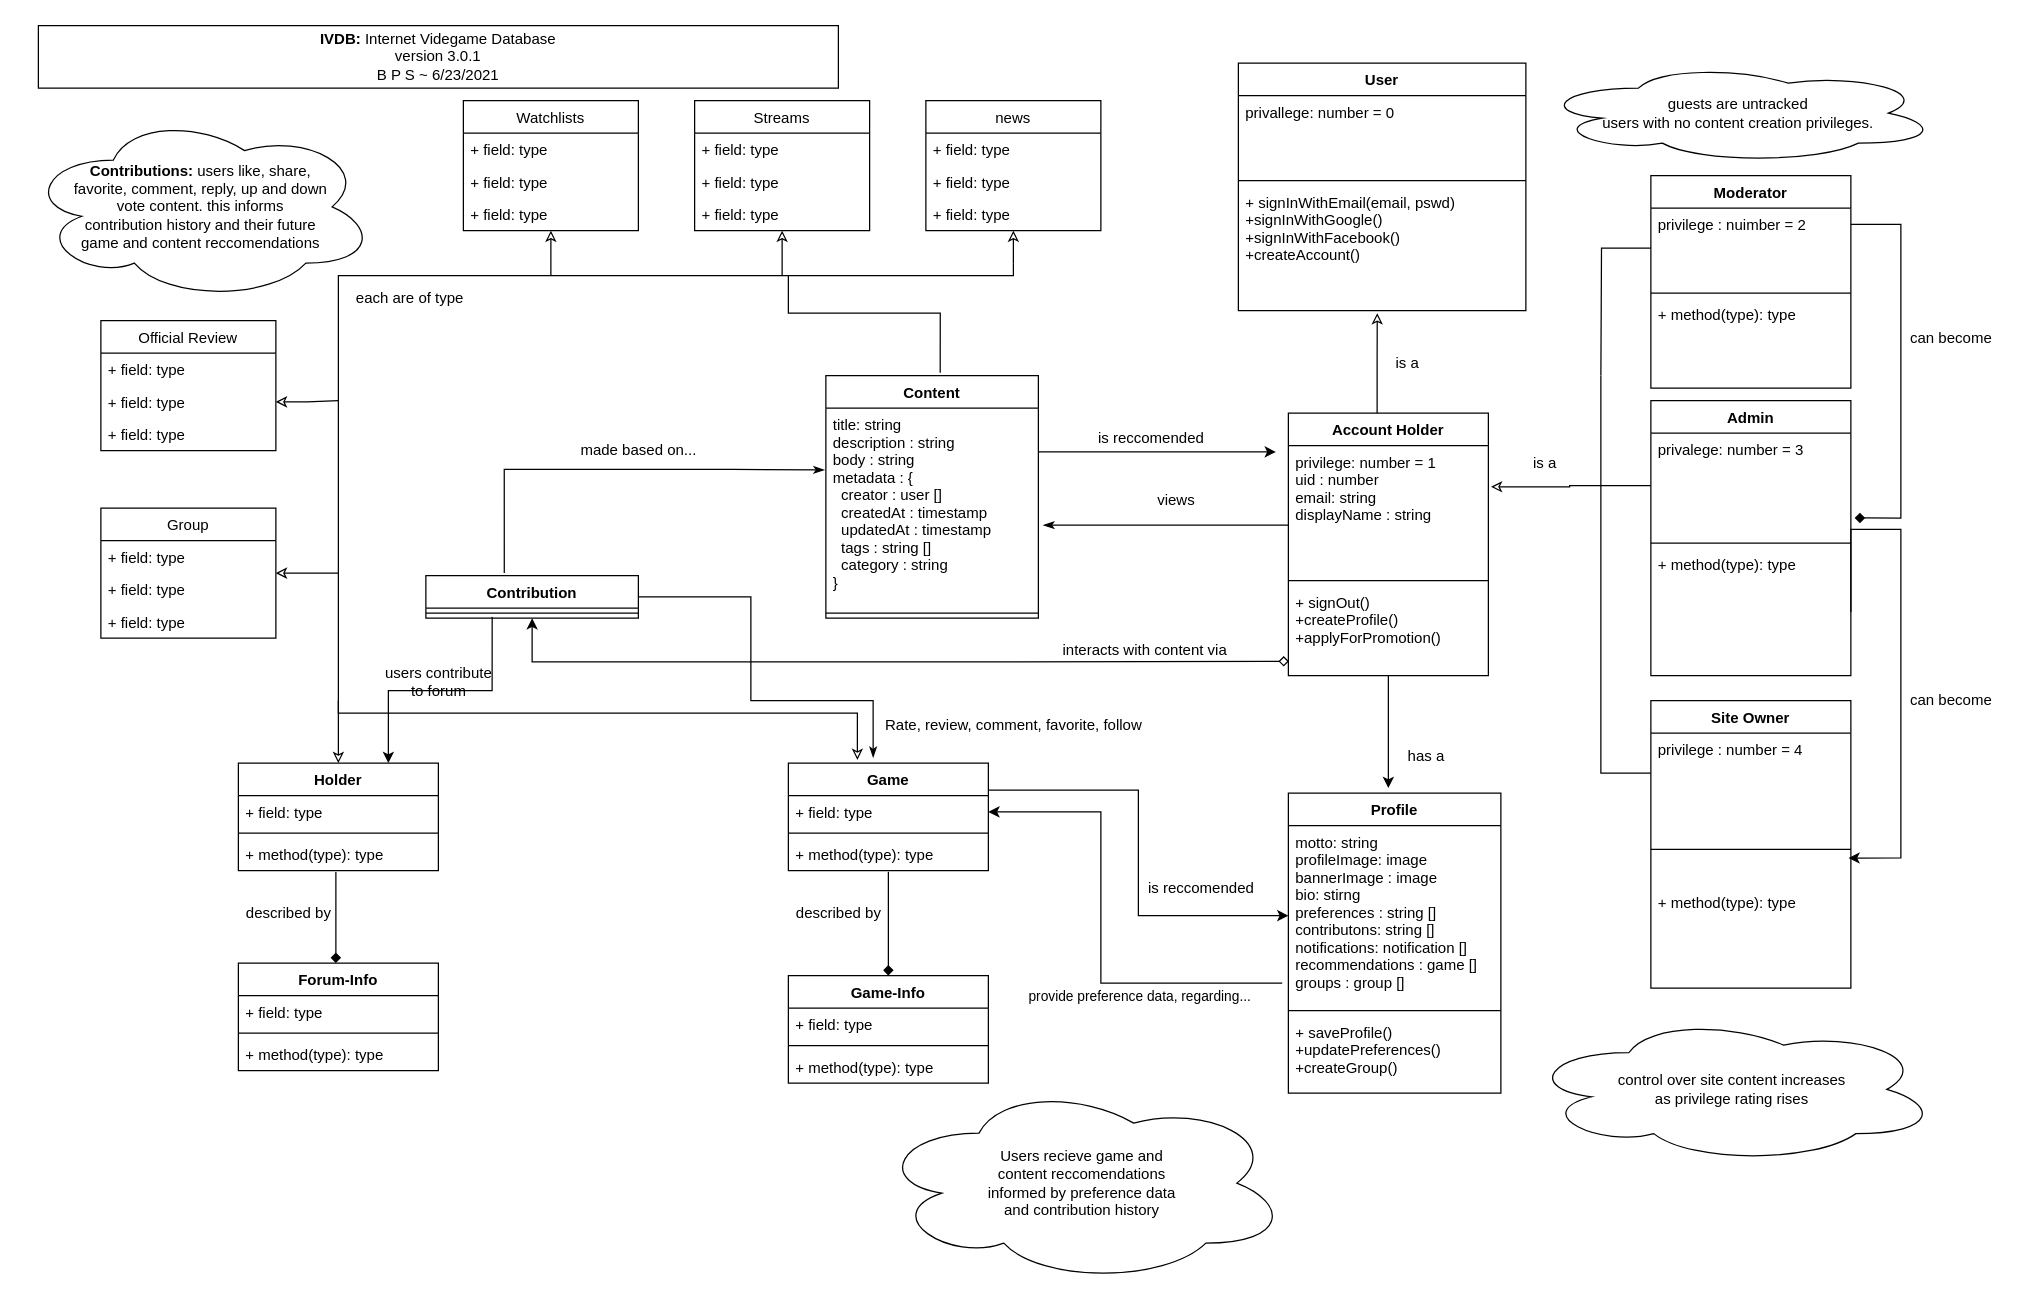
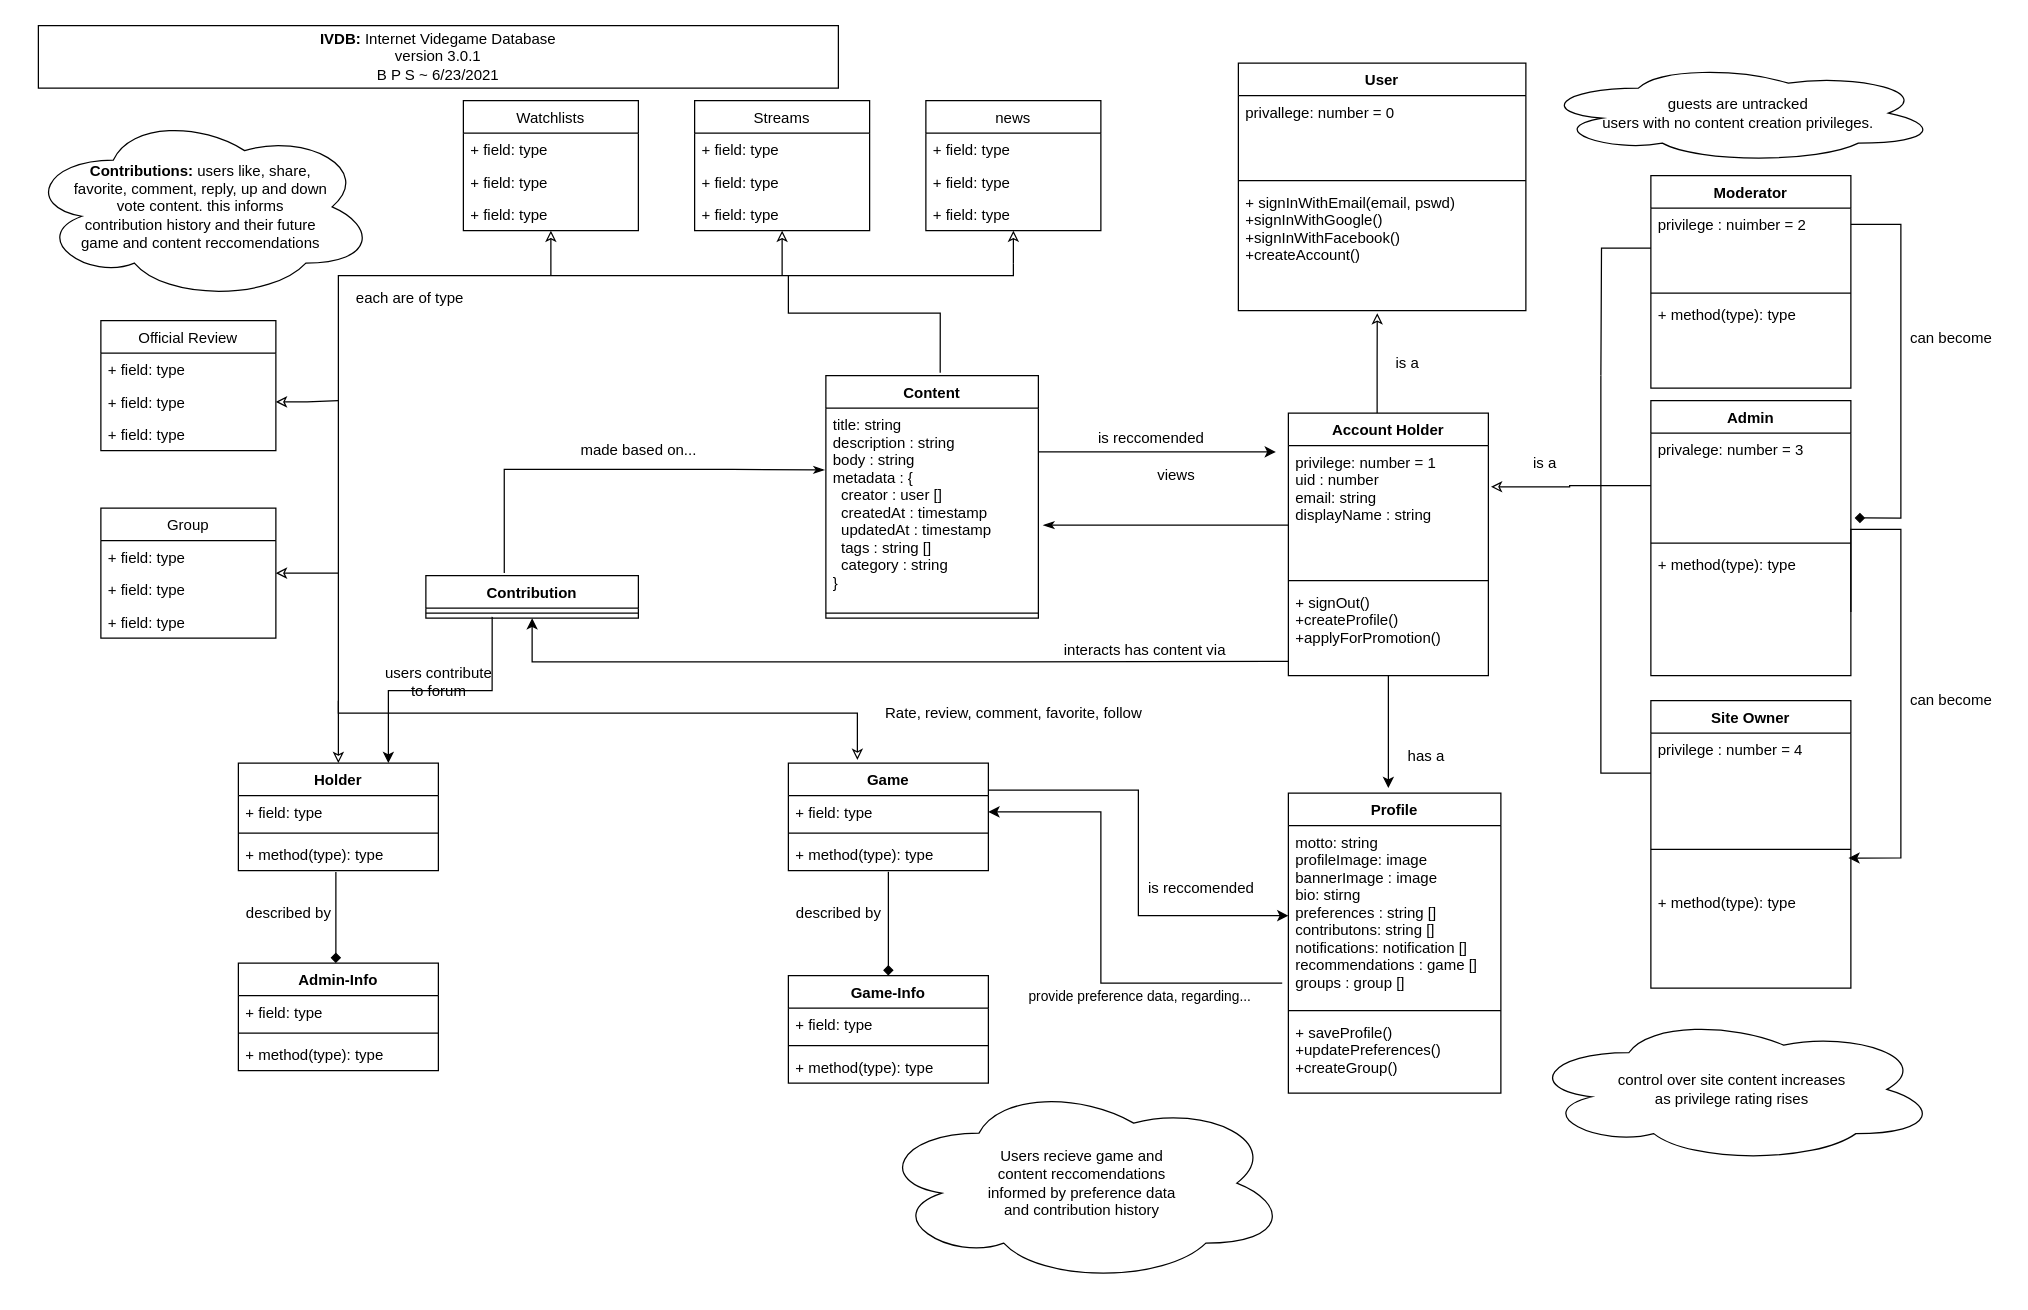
(1176, 501) -> (1176, 476)
(1145, 651) -> (1145, 651)
(1278, 661) -> (1281, 661)
(751, 678) -> none
(1013, 726) -> (1013, 713)
(338, 980) -> (338, 980)
